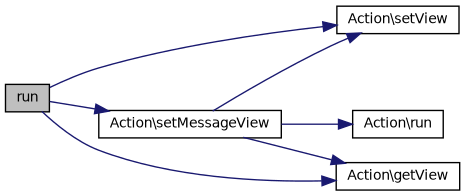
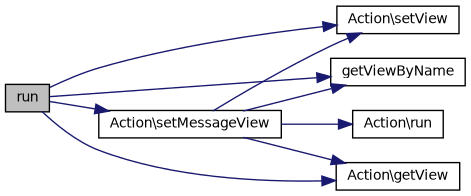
none -> (398, 72)
